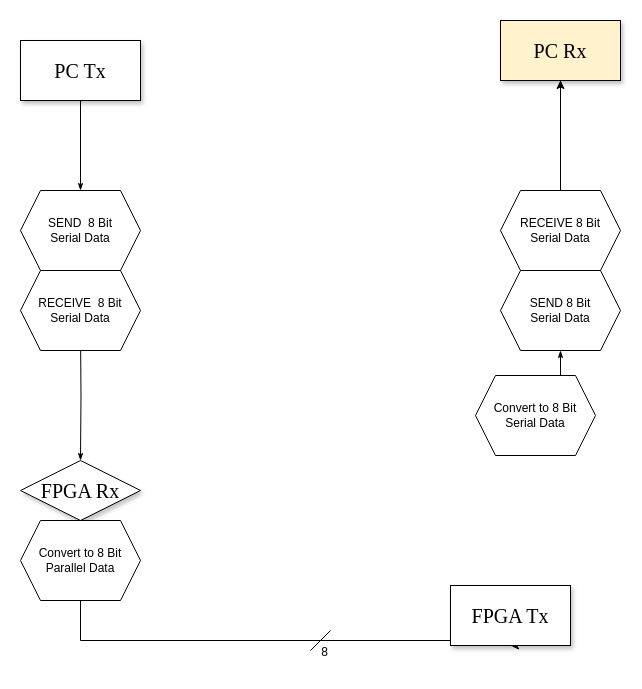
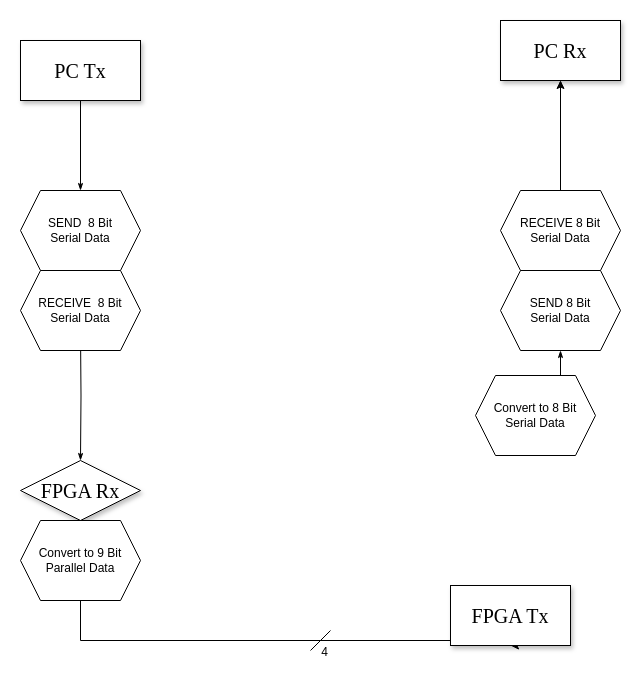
(561, 51) -> (561, 51)
(81, 561) -> (81, 561)
(325, 653) -> (325, 653)
